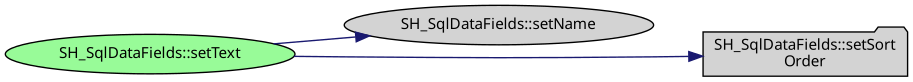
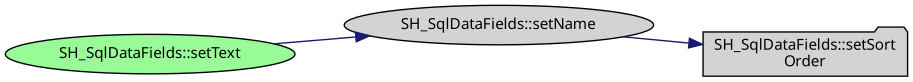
(491, 58) -> (656, 40)
